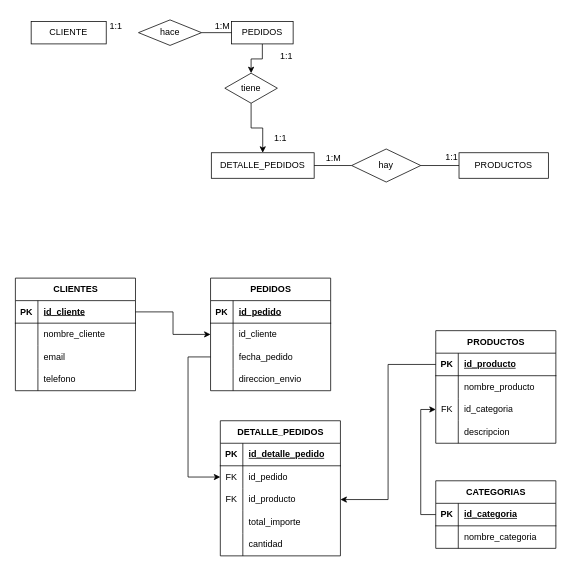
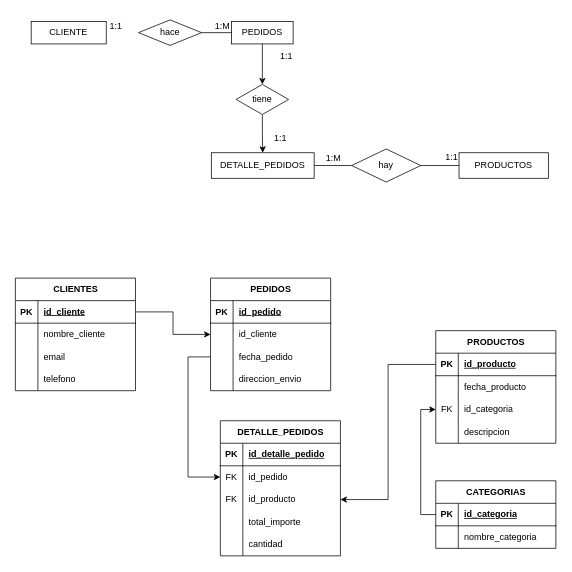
(251, 88) -> (262, 99)
(502, 387) -> (499, 387)
